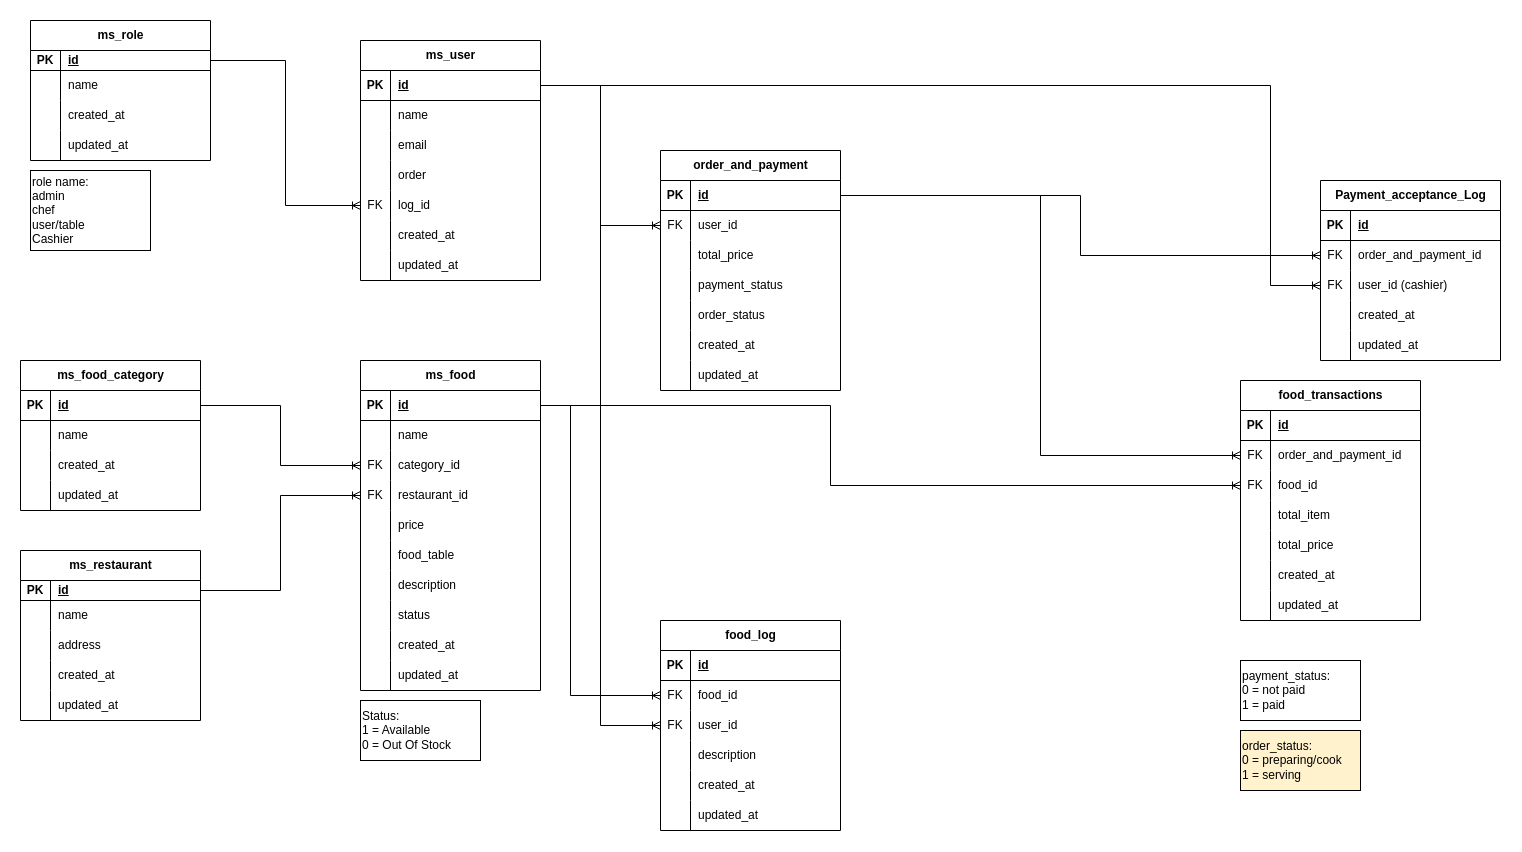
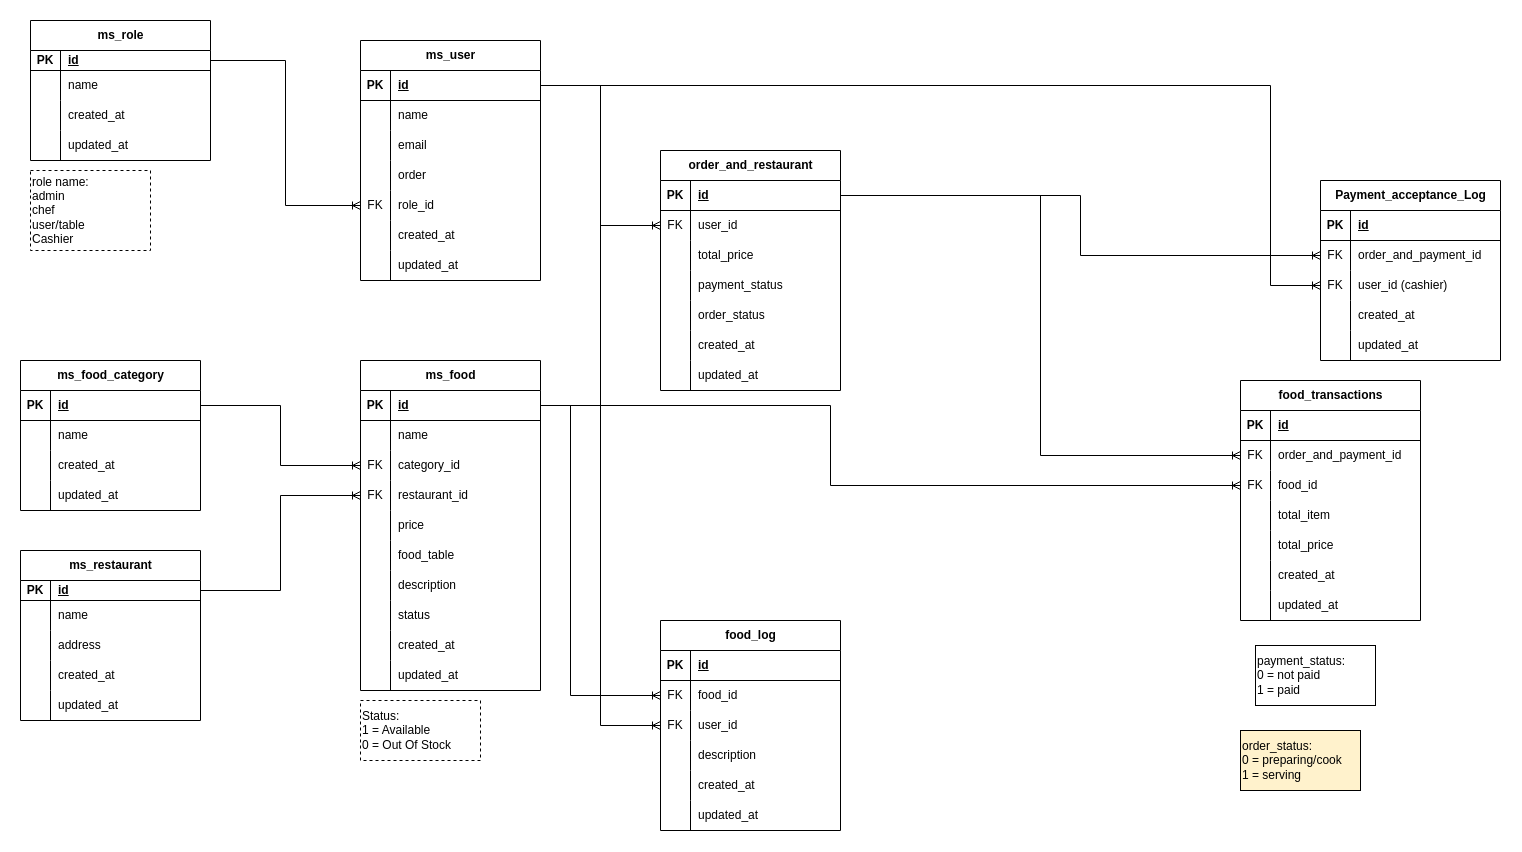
(751, 166) -> (751, 166)
(416, 206) -> (419, 206)
(91, 211) -> (91, 211)
(1301, 691) -> (1316, 676)
(421, 731) -> (421, 731)
